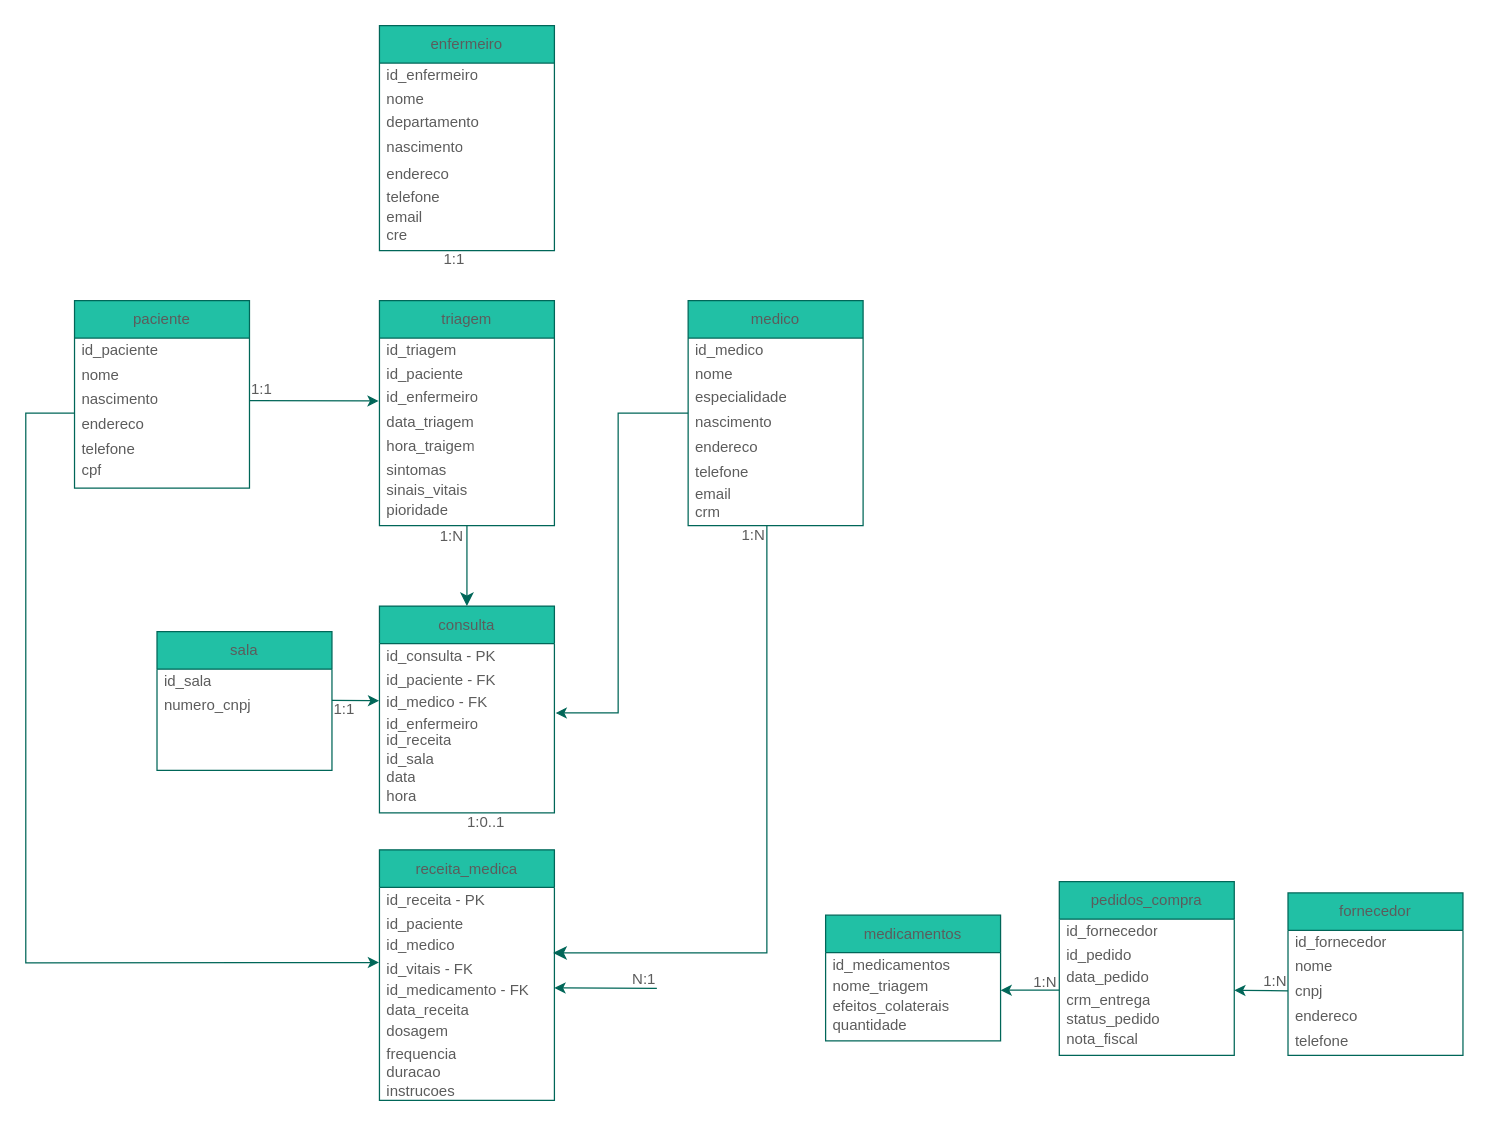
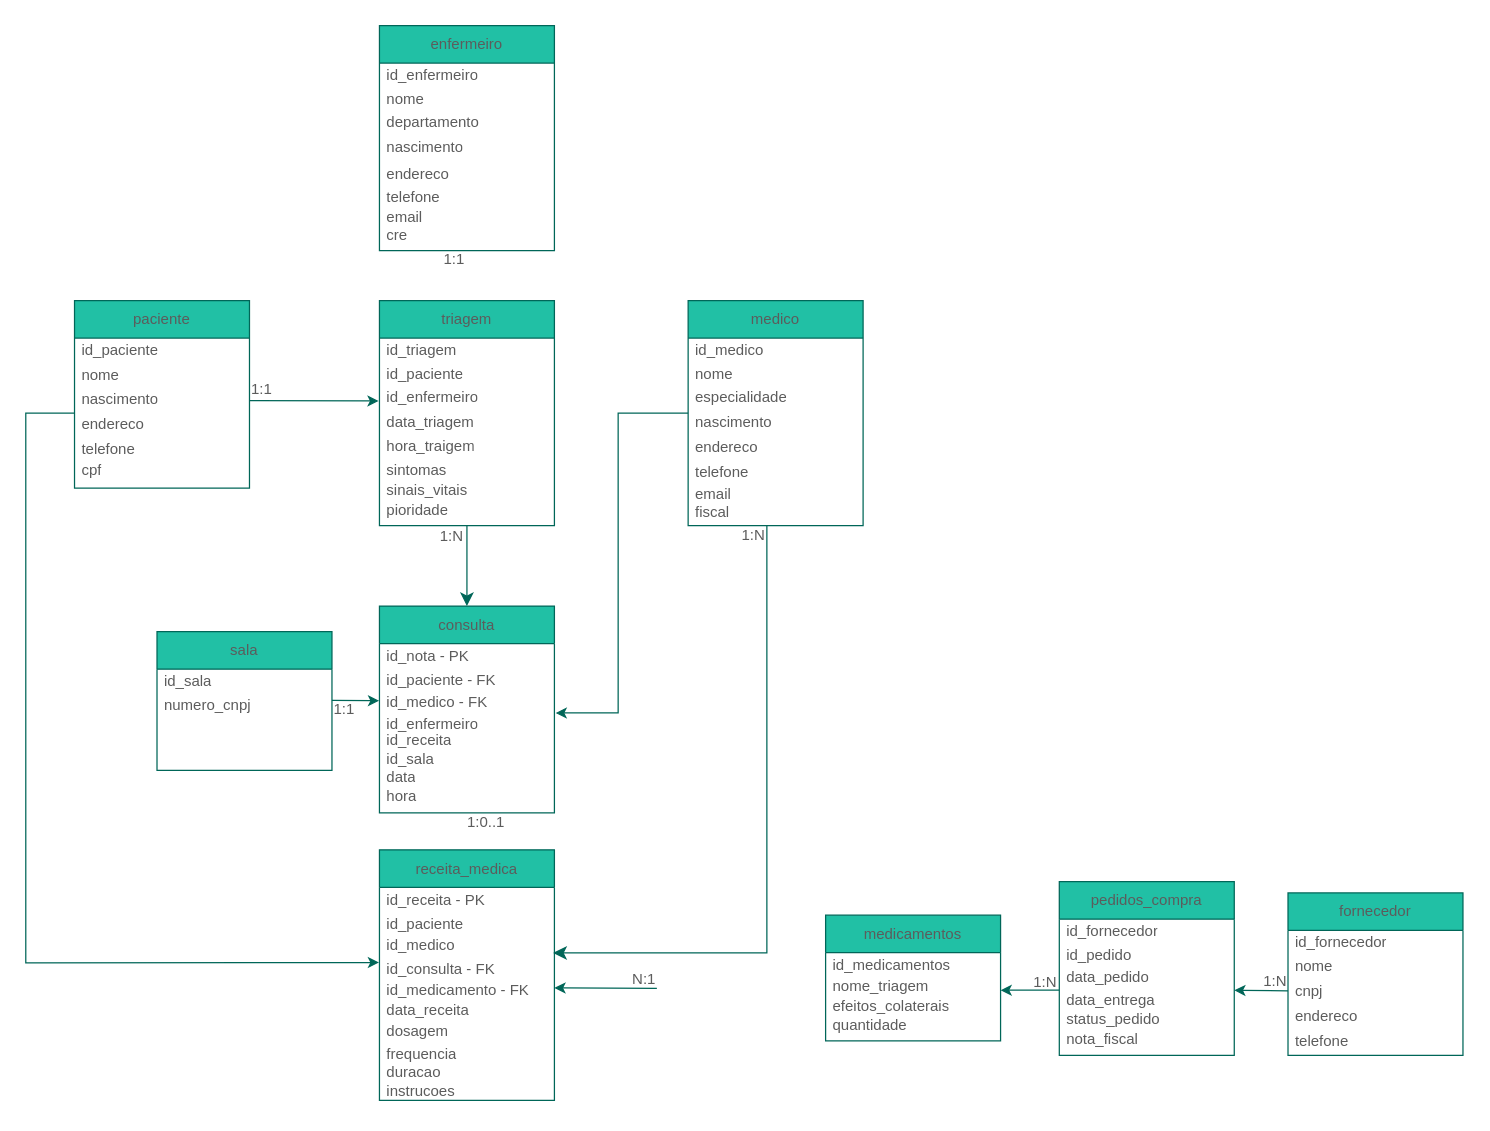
(708, 513) -> (717, 513)
(446, 657) -> (431, 657)
(436, 969) -> (446, 969)
(1113, 1001) -> (1117, 1001)
